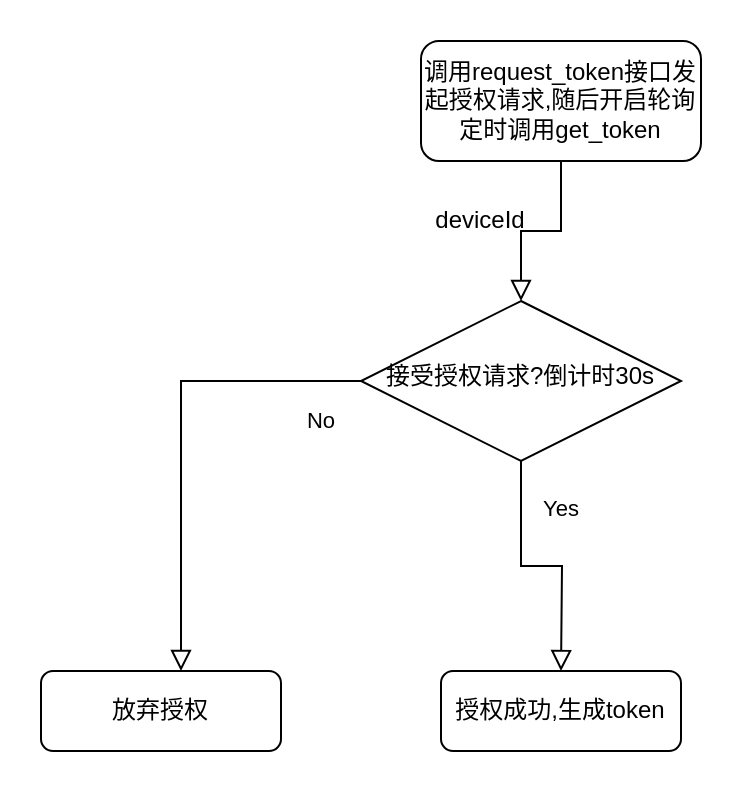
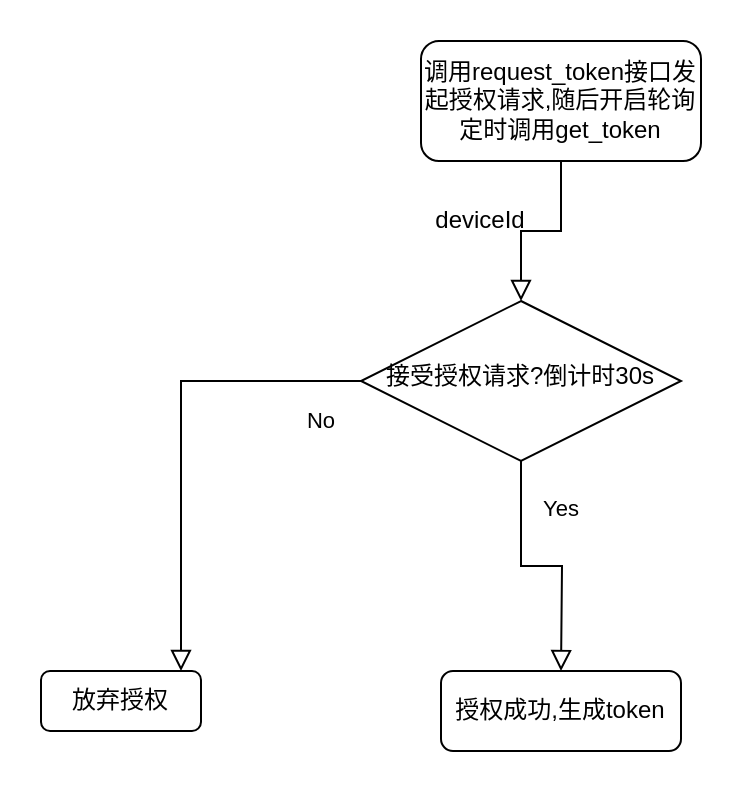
(161, 711) -> (121, 701)
